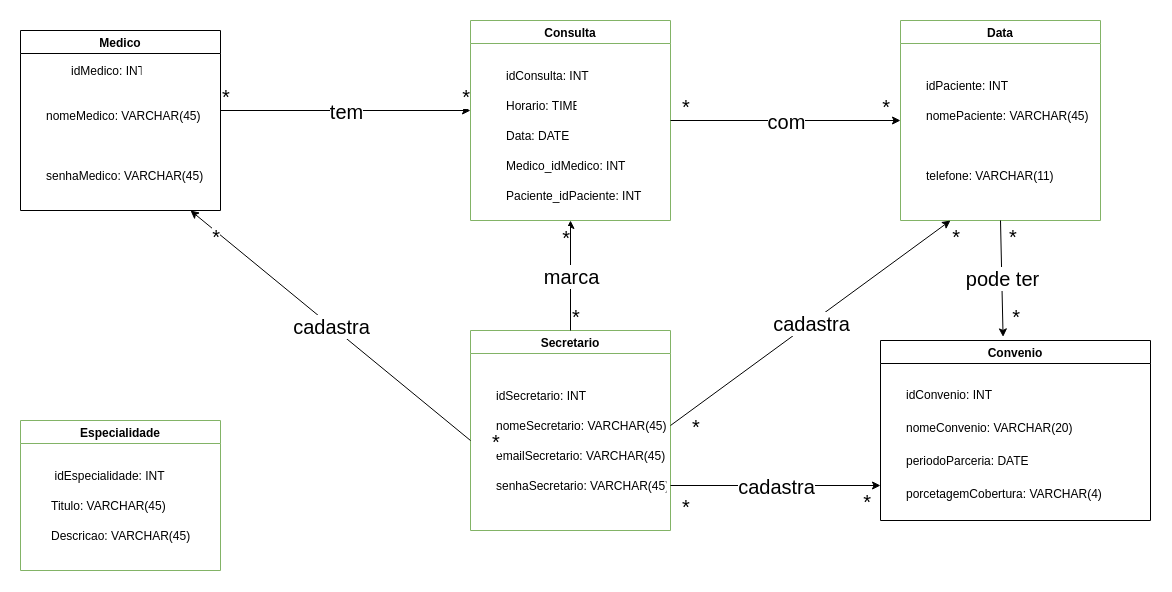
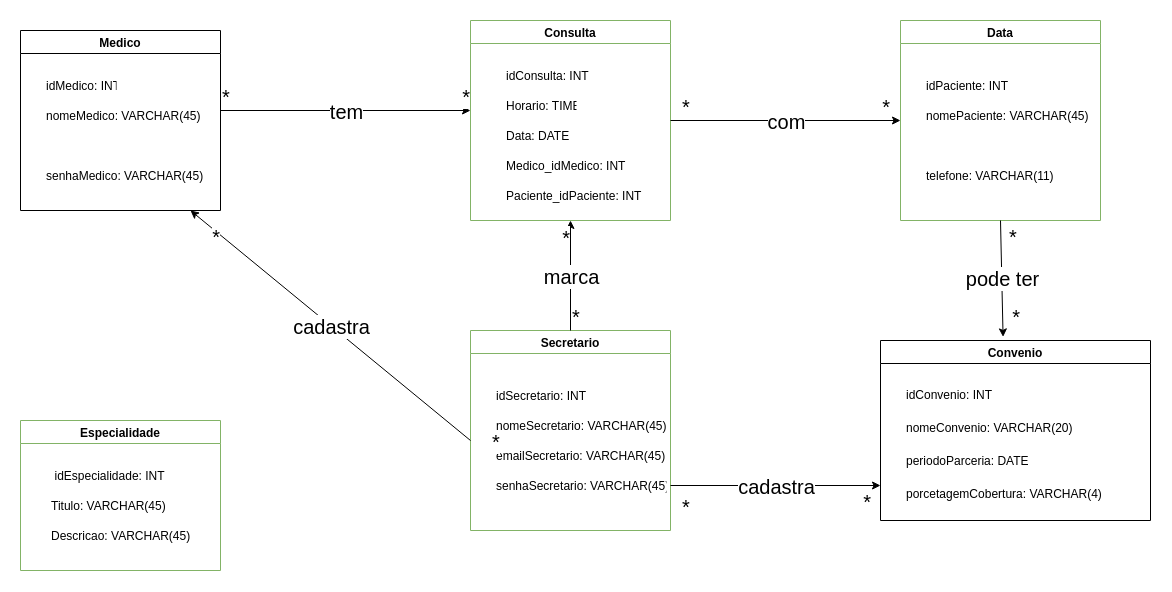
(106, 71) -> (81, 86)
(745, 371) -> none
